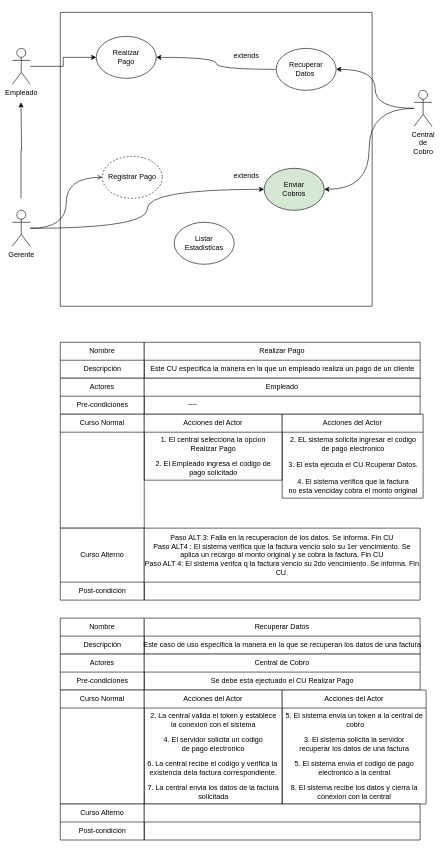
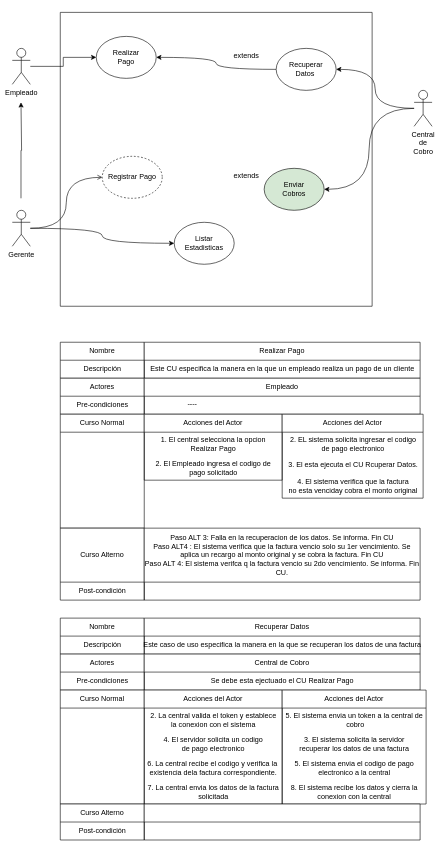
(143, 215) -> (102, 236)
